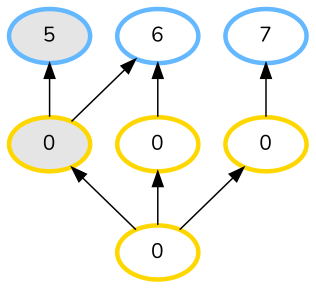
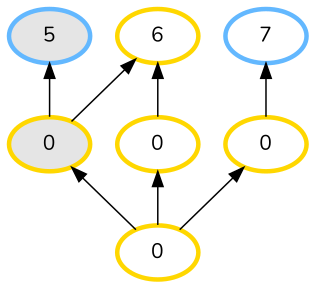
(158, 36) -> (158, 36)
